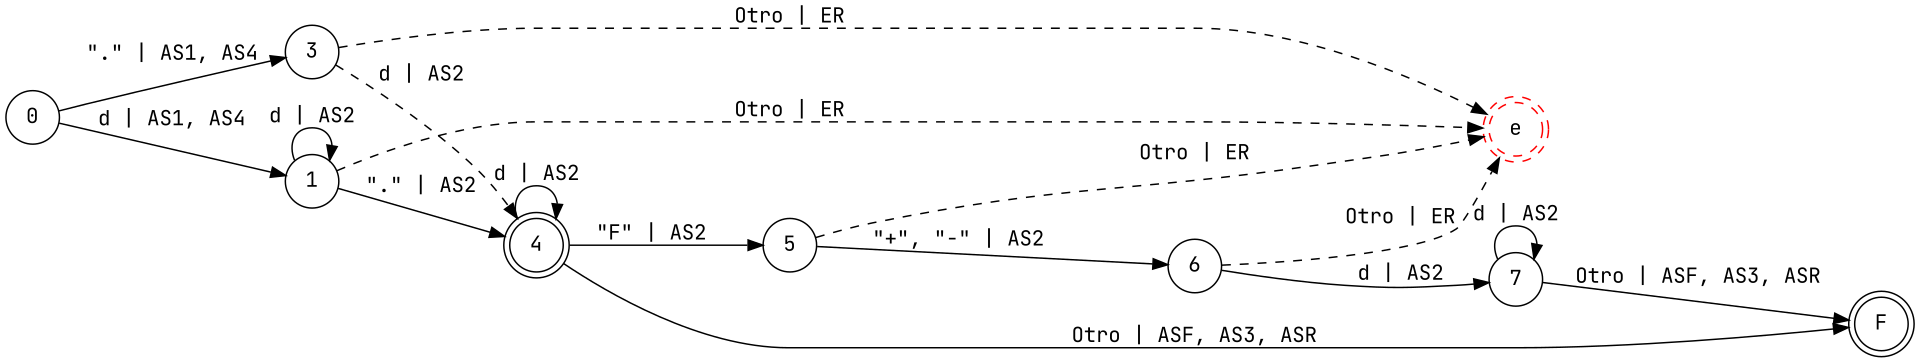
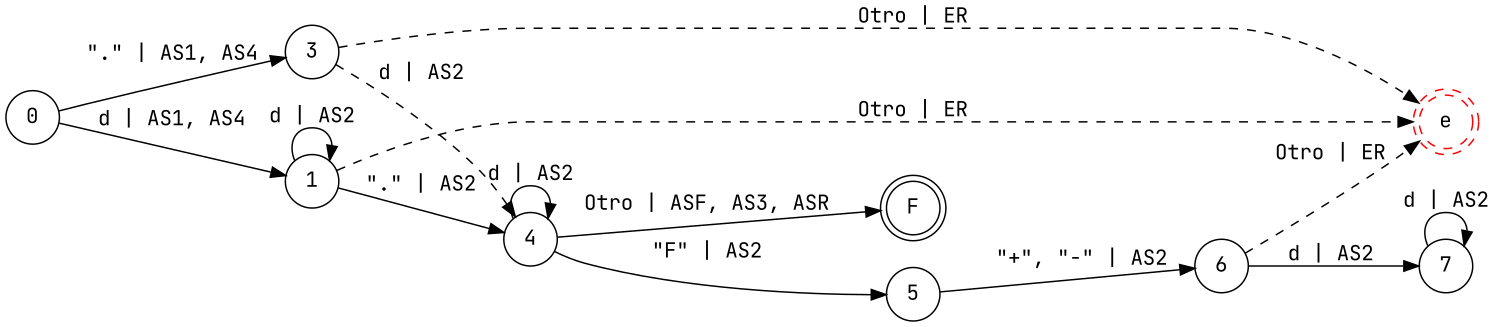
(1142, 186) -> none
(536, 245) -> (531, 239)
(1689, 300) -> none
